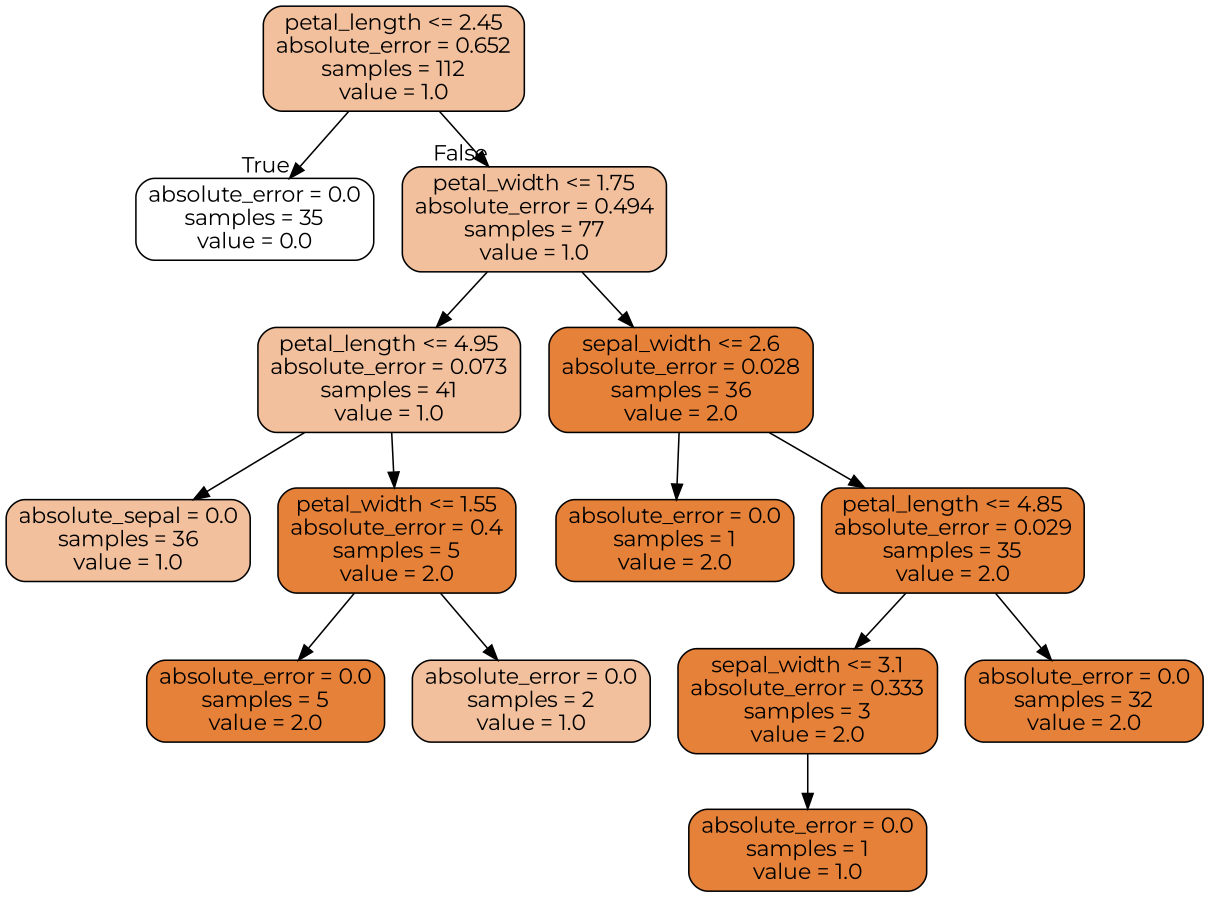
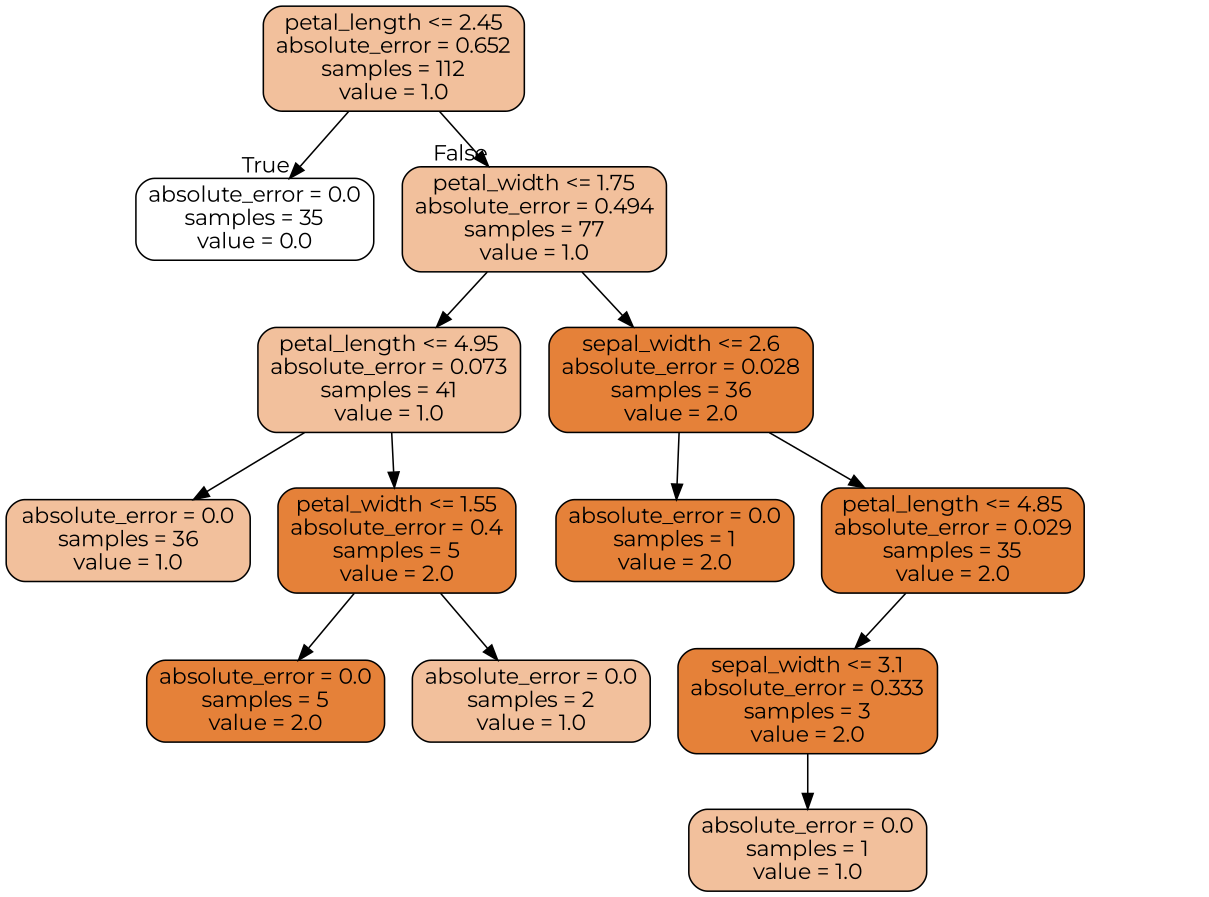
(128, 541) -> (128, 541)
(1084, 701) -> none
(808, 850) -> (808, 850)
